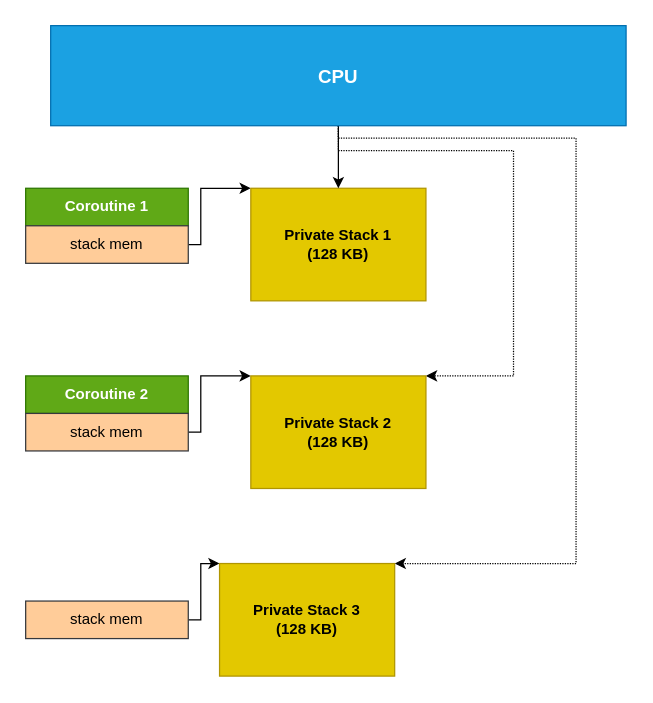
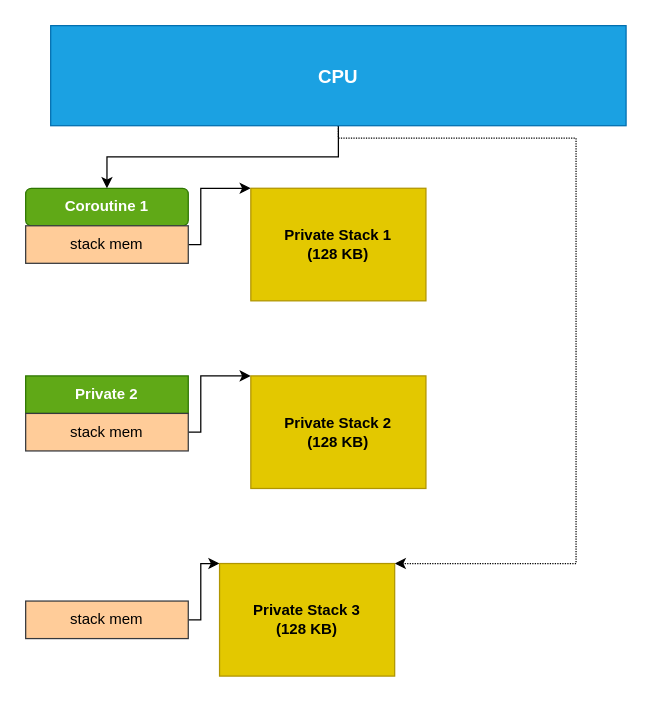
(338, 167) -> (213, 157)
(107, 207) -> (107, 207)
(513, 217) -> none
(107, 394) -> (107, 394)
